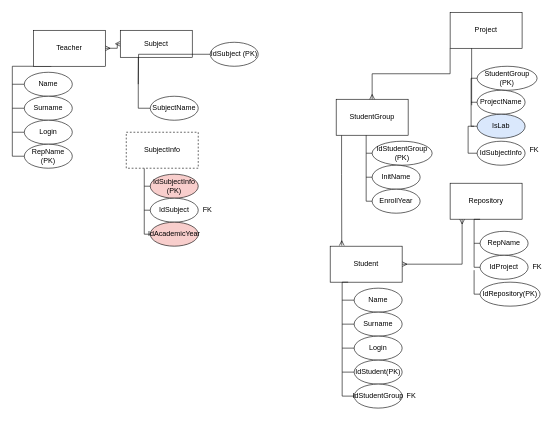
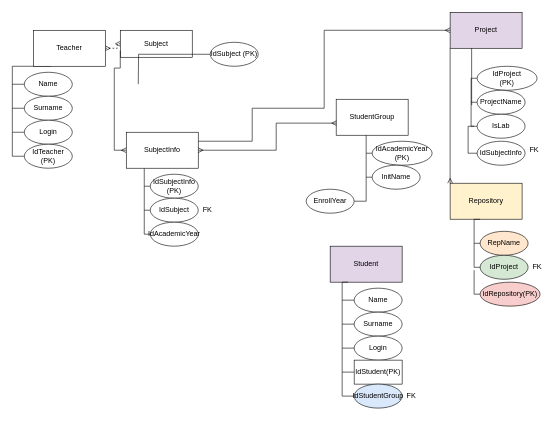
(486, 30) -> (486, 30)
(114, 48) -> (114, 48)
(400, 74) -> (450, 127)
(507, 78) -> (507, 78)
none -> (324, 86)
(138, 102) -> none
none -> (114, 106)
(174, 108) -> none
(501, 126) -> (501, 126)
(162, 150) -> (162, 150)
none -> (239, 150)
(402, 153) -> (402, 153)
(48, 156) -> (48, 156)
(174, 186) -> (174, 186)
(342, 190) -> none
(396, 201) -> (330, 201)
(486, 201) -> (486, 201)
(174, 234) -> (174, 234)
(504, 243) -> (504, 243)
(366, 264) -> (366, 264)
(433, 264) -> none
(504, 267) -> (504, 267)
(510, 294) -> (510, 294)
(378, 372) -> (378, 372)
(378, 396) -> (378, 396)
